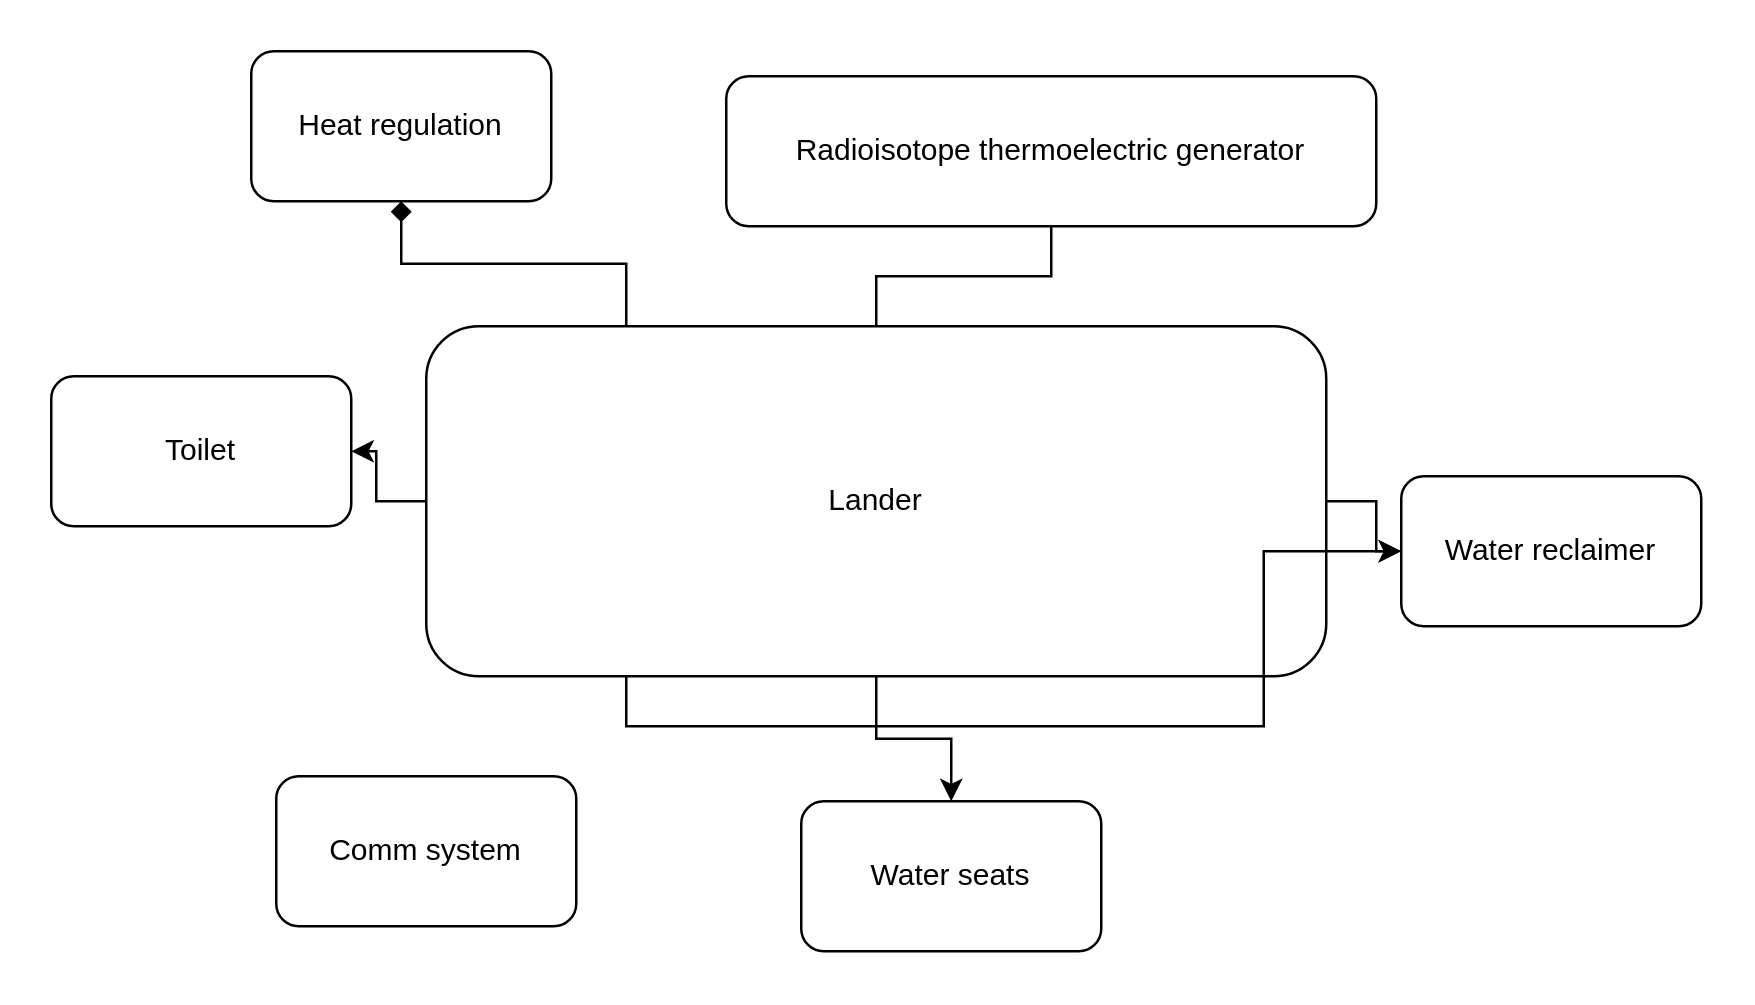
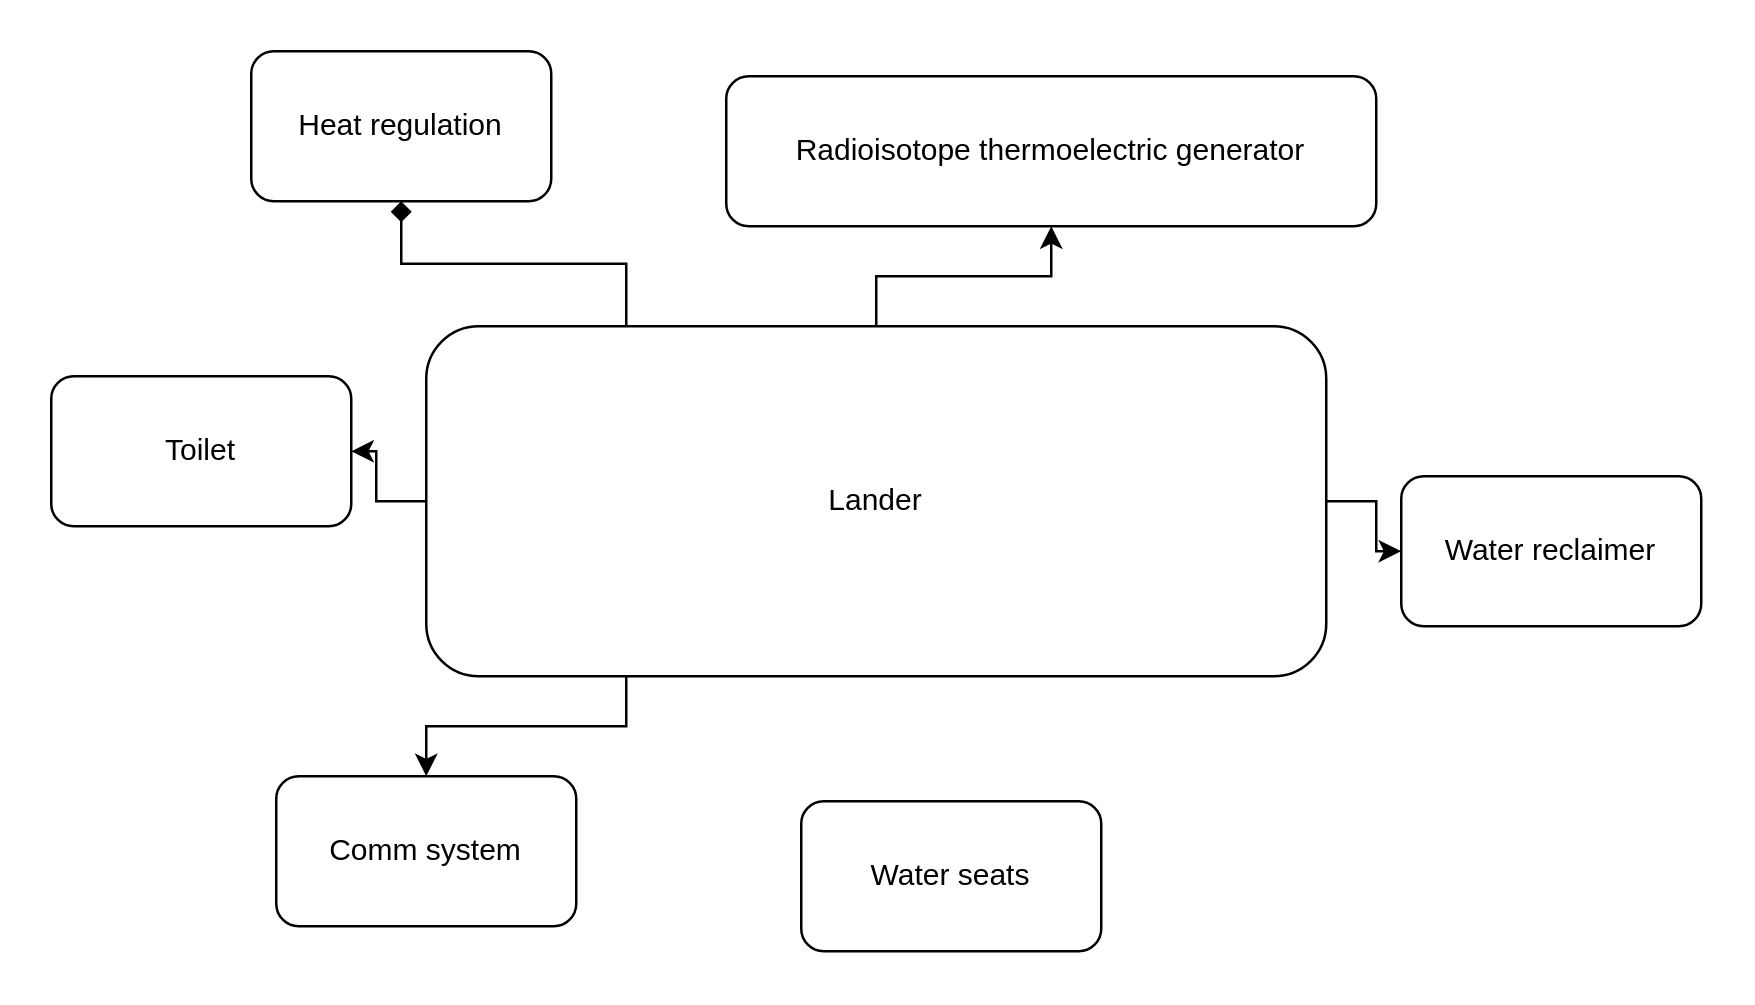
(1051, 237) -> (1051, 244)
(1214, 726) -> (511, 726)
(932, 739) -> none
